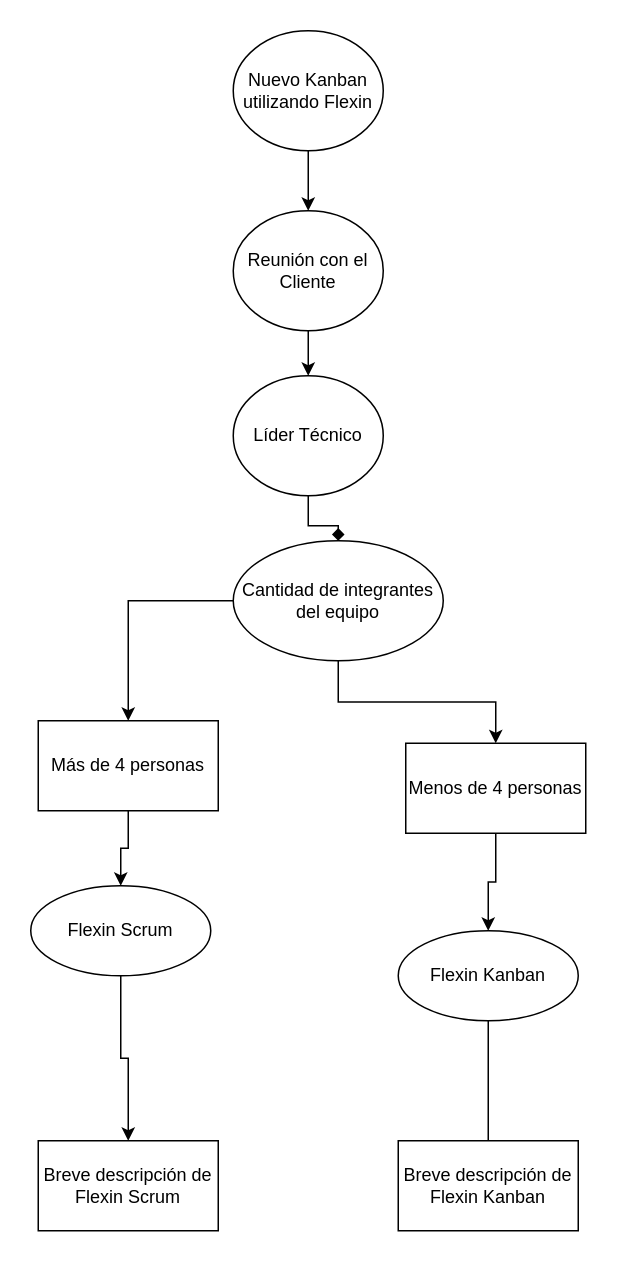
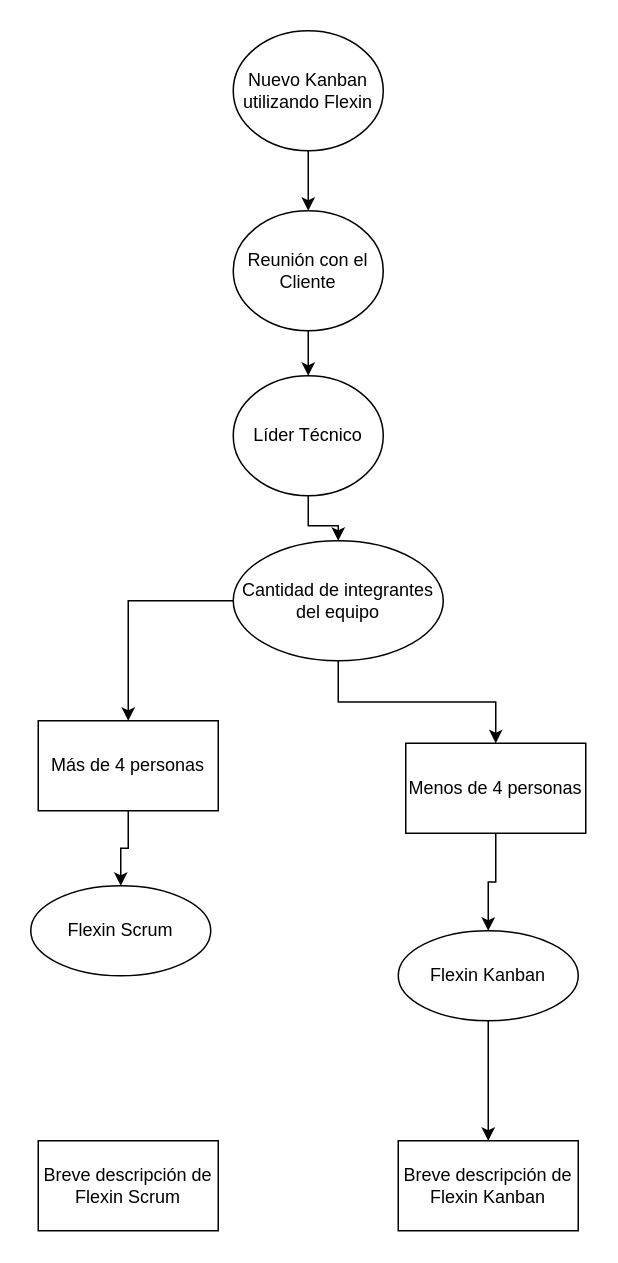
(335, 526) -> (335, 526)
(121, 1056) -> none
(488, 1133) -> (488, 1129)
